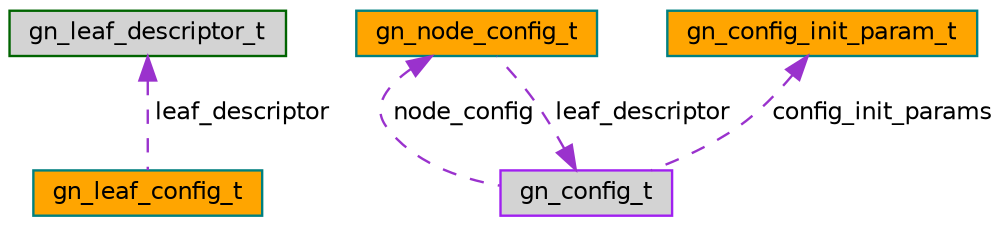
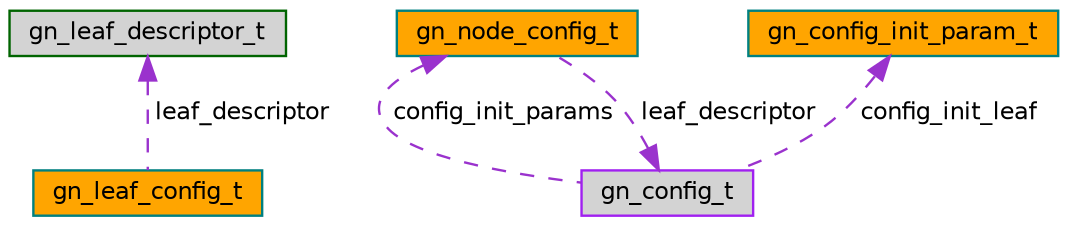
(460, 113) -> (500, 113)
(879, 113) -> (946, 113)
